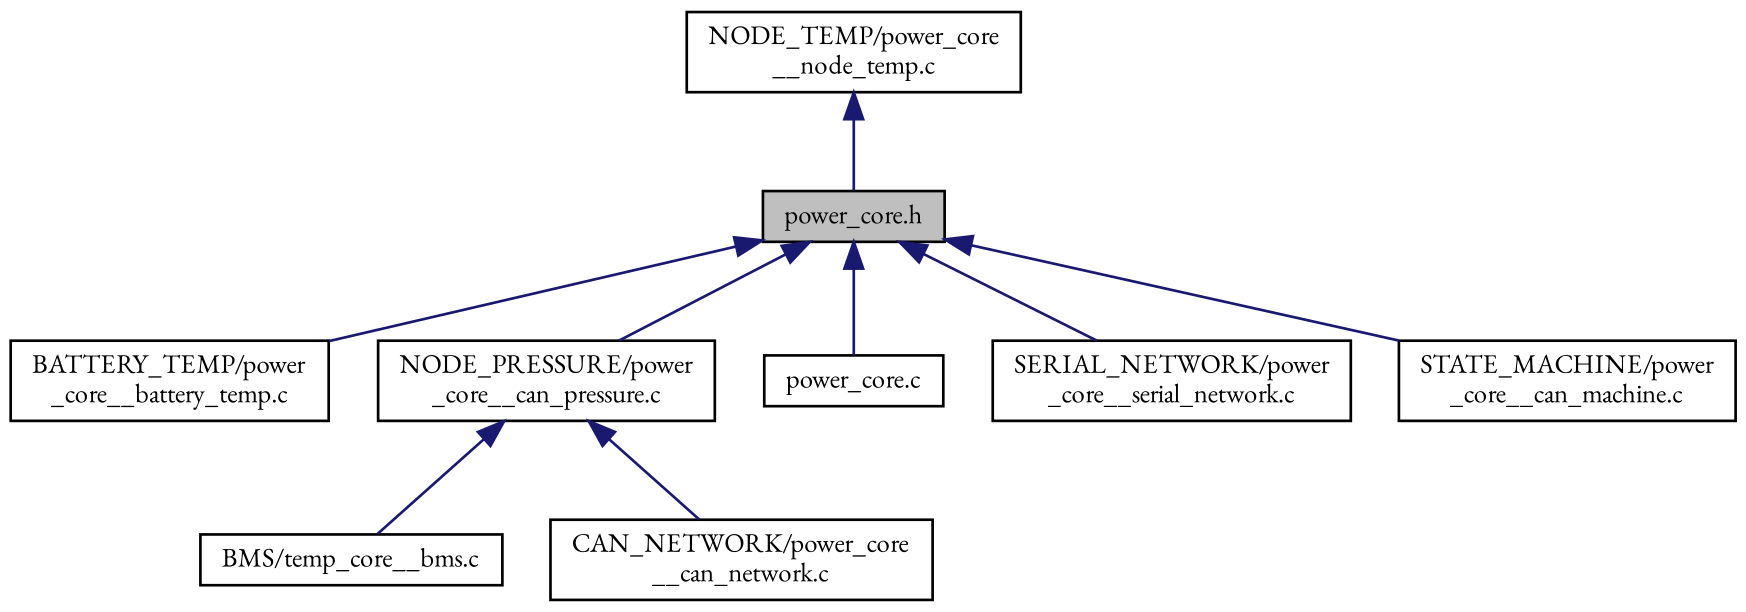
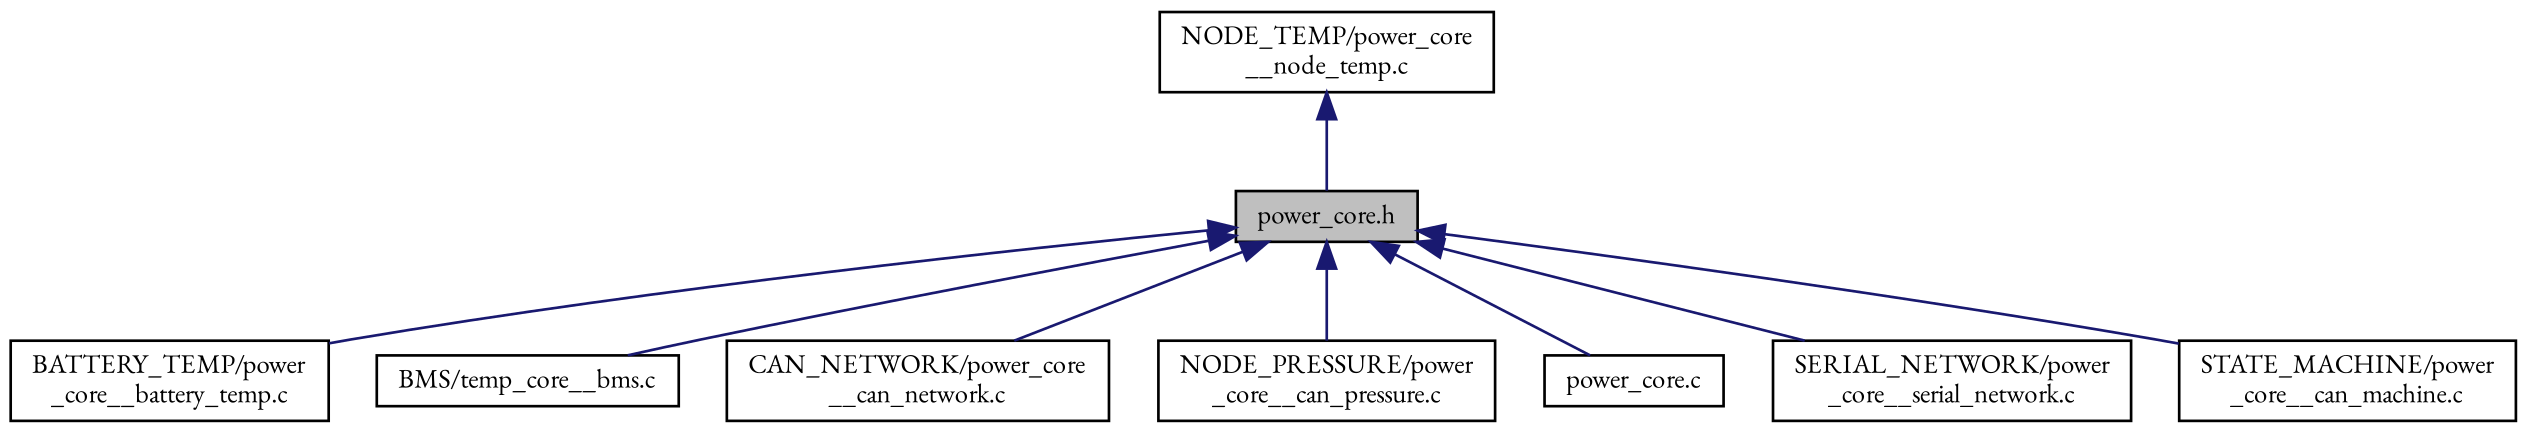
(654, 479) -> (1129, 296)
(431, 487) -> (918, 296)
